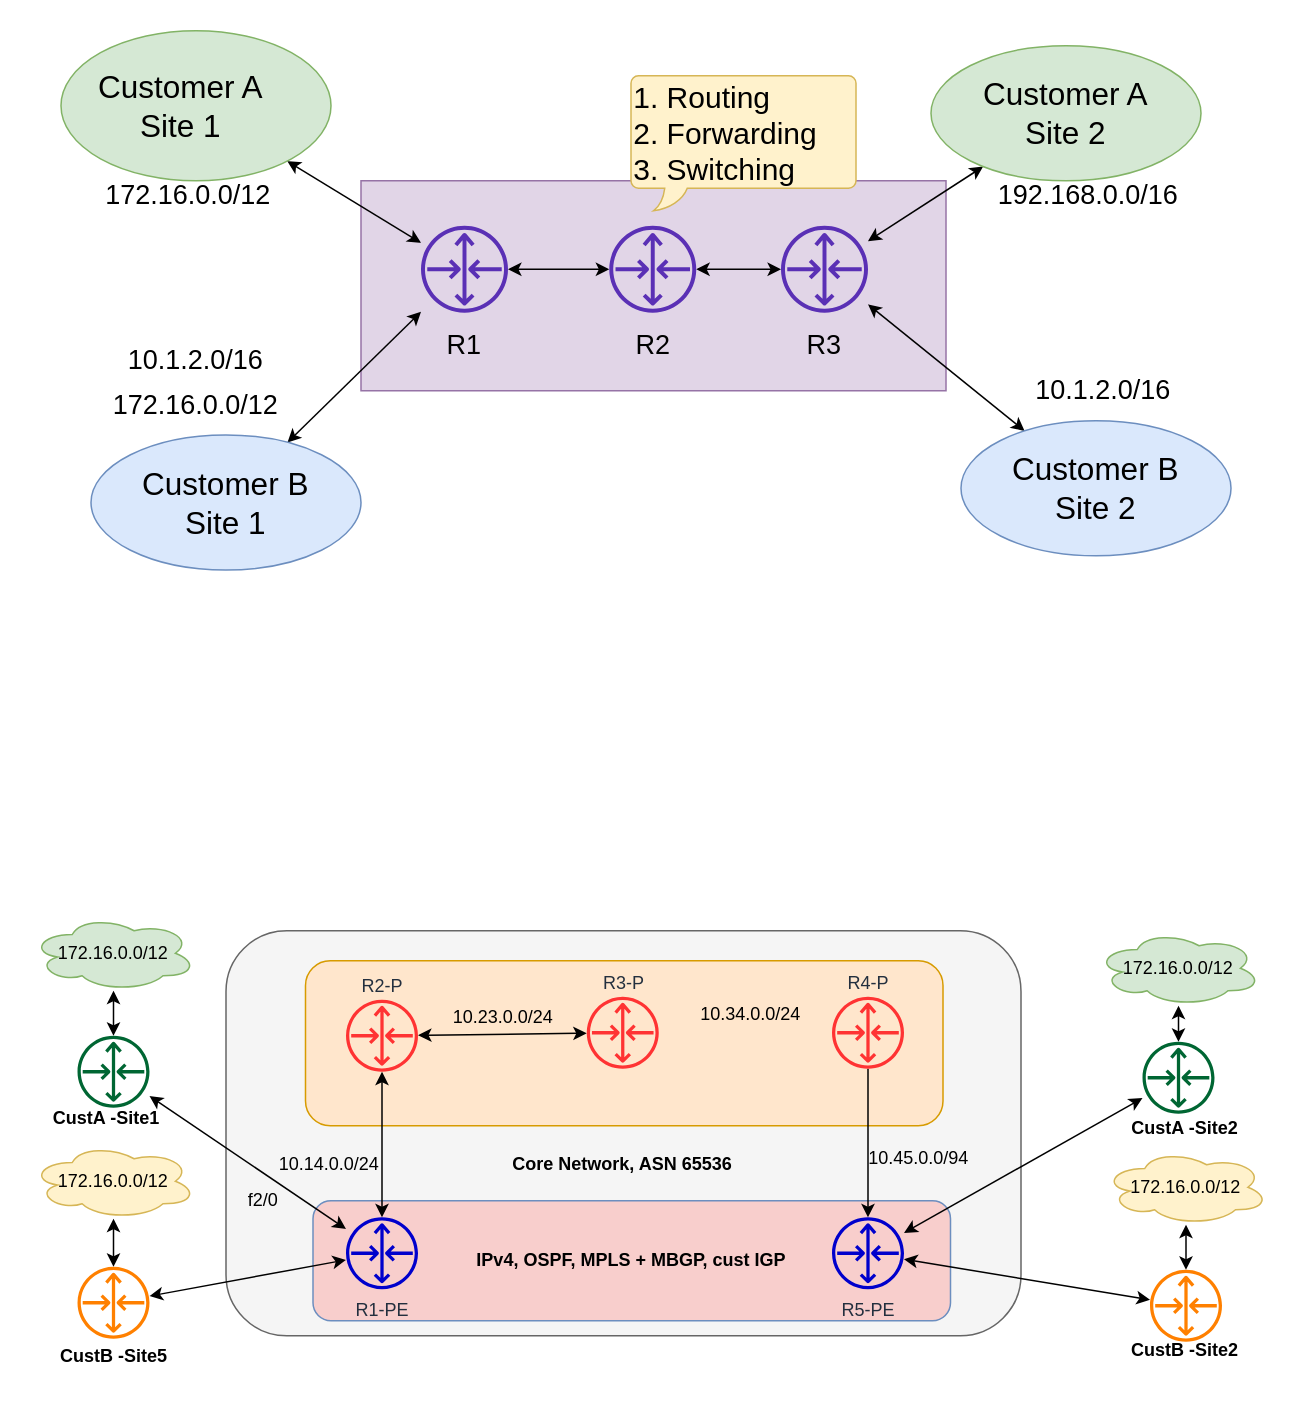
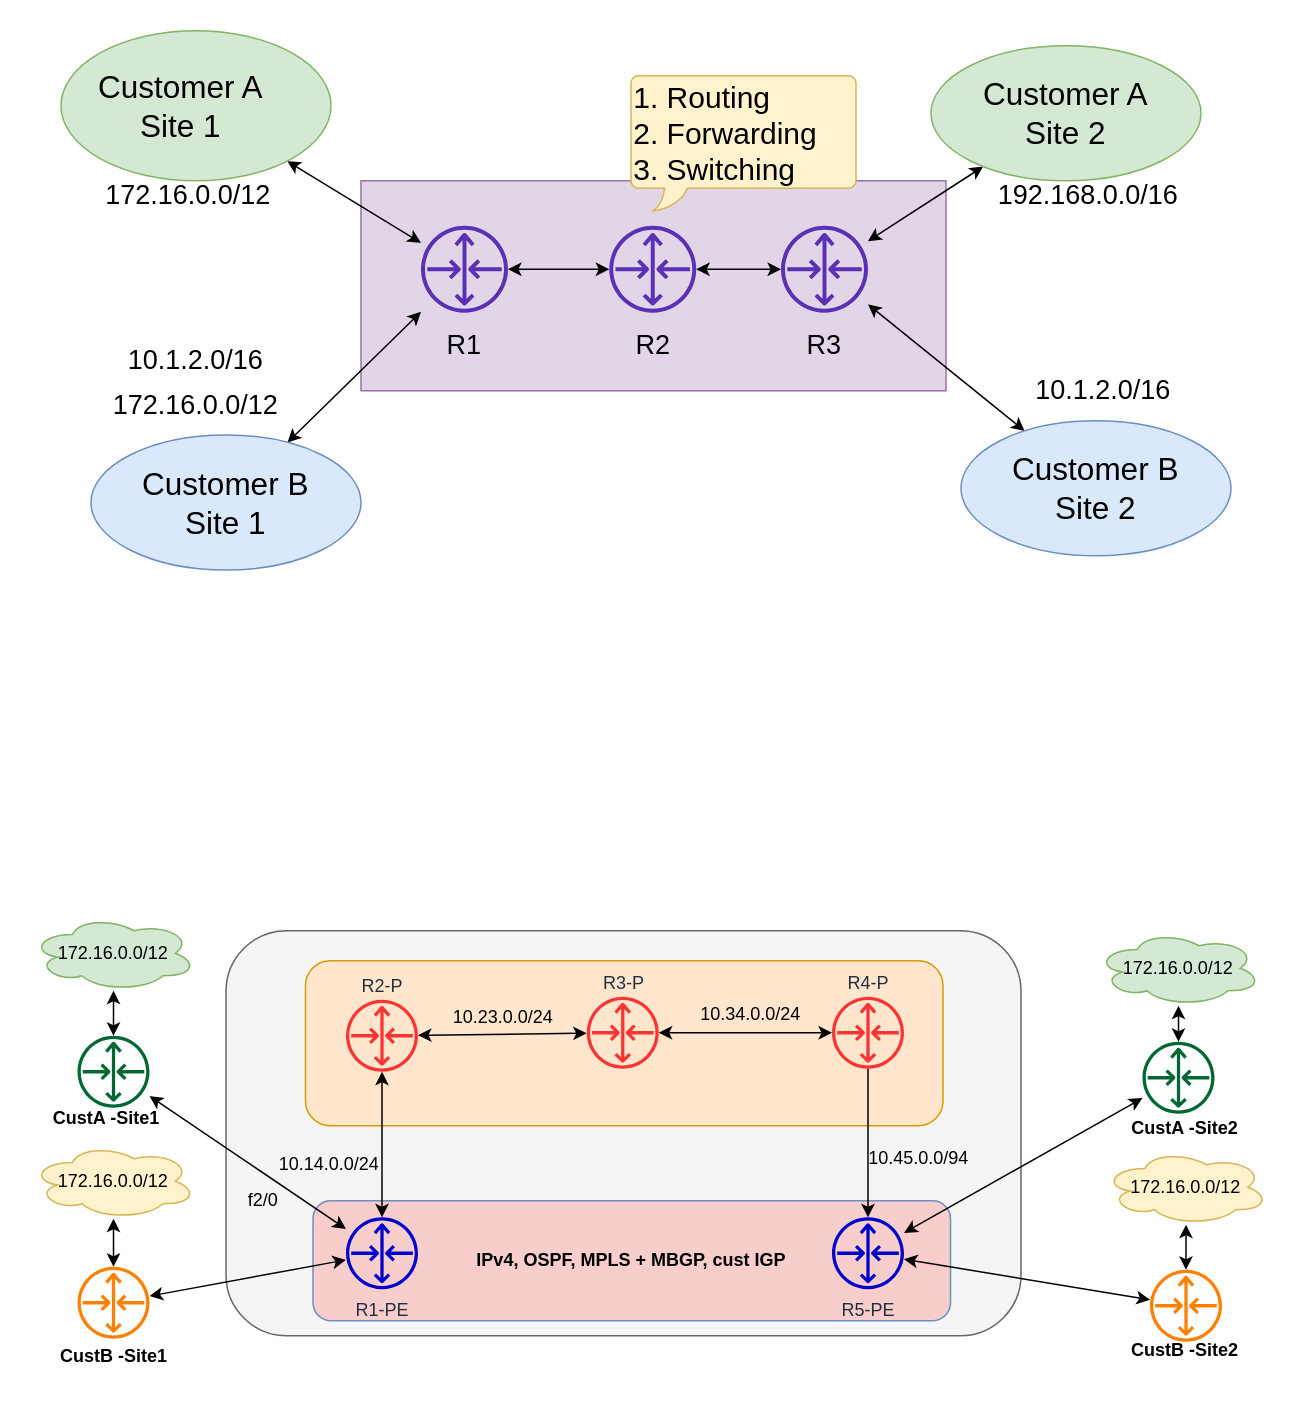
none -> (745, 1033)
(623, 1165) -> none
(114, 1357) -> (114, 1357)
